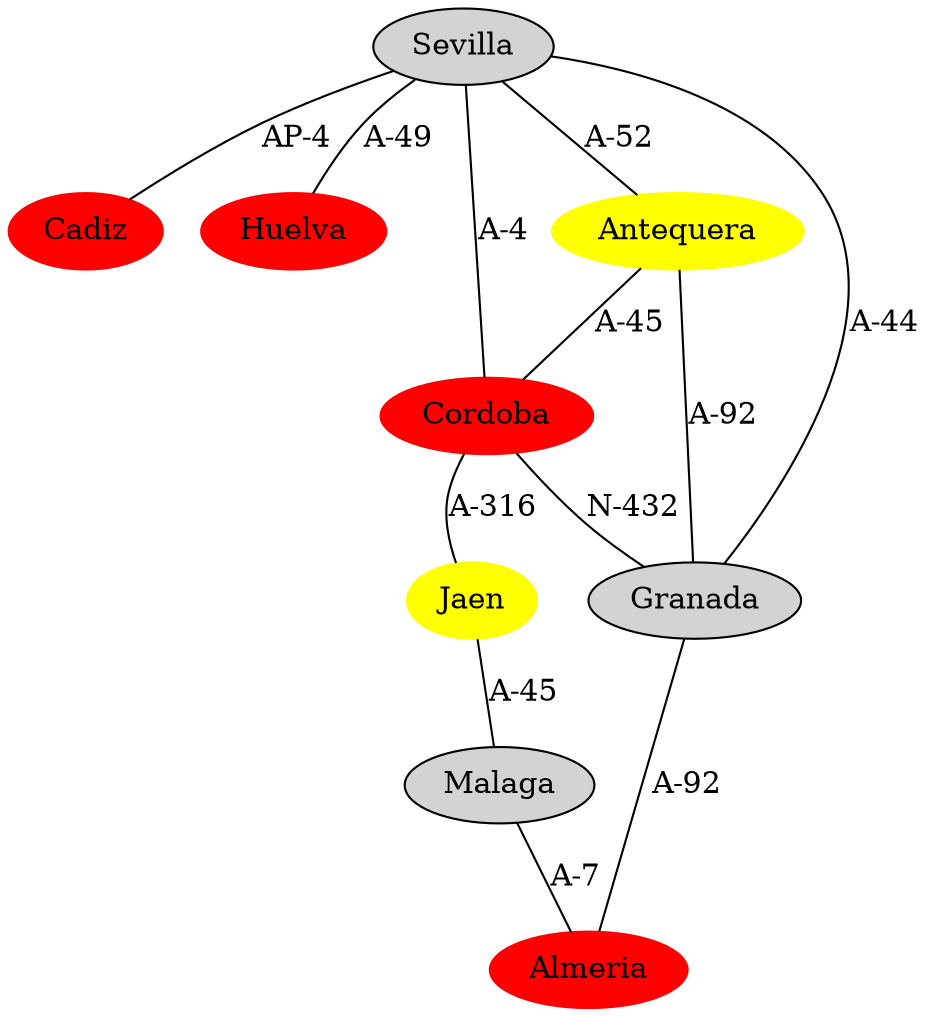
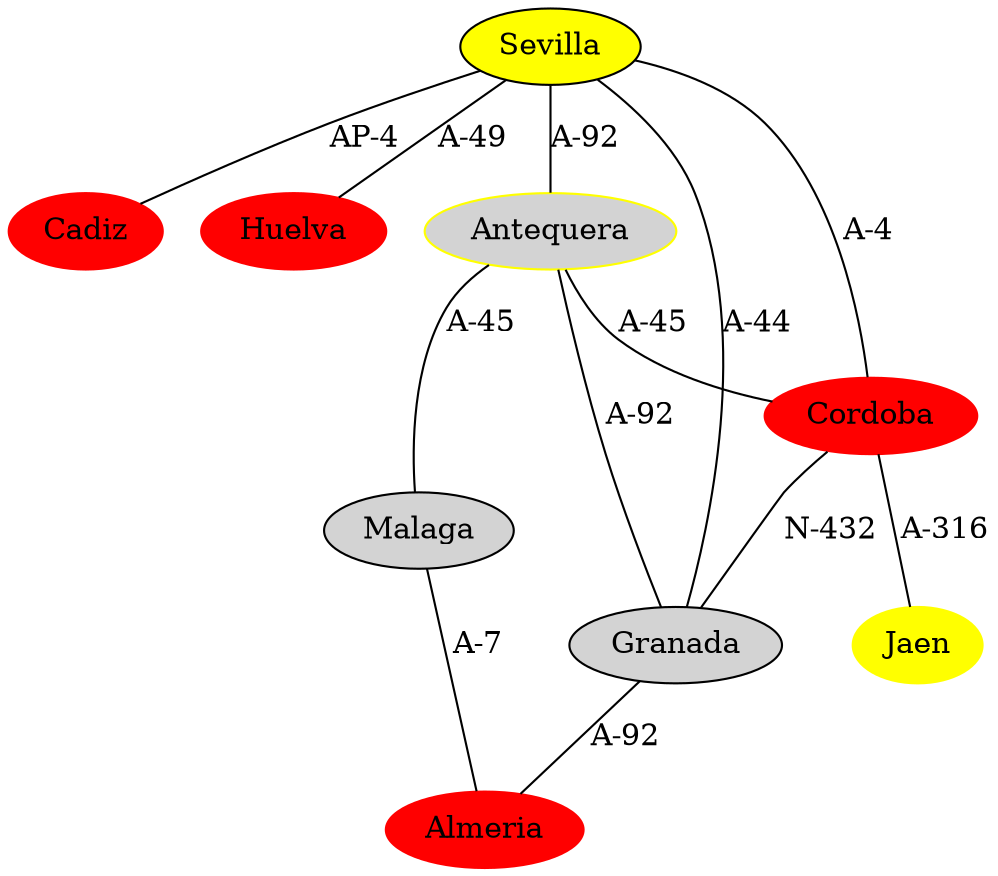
(463, 47) -> (551, 47)
(619, 139) -> (586, 139)
(678, 231) -> (551, 231)
(486, 693) -> (423, 368)
